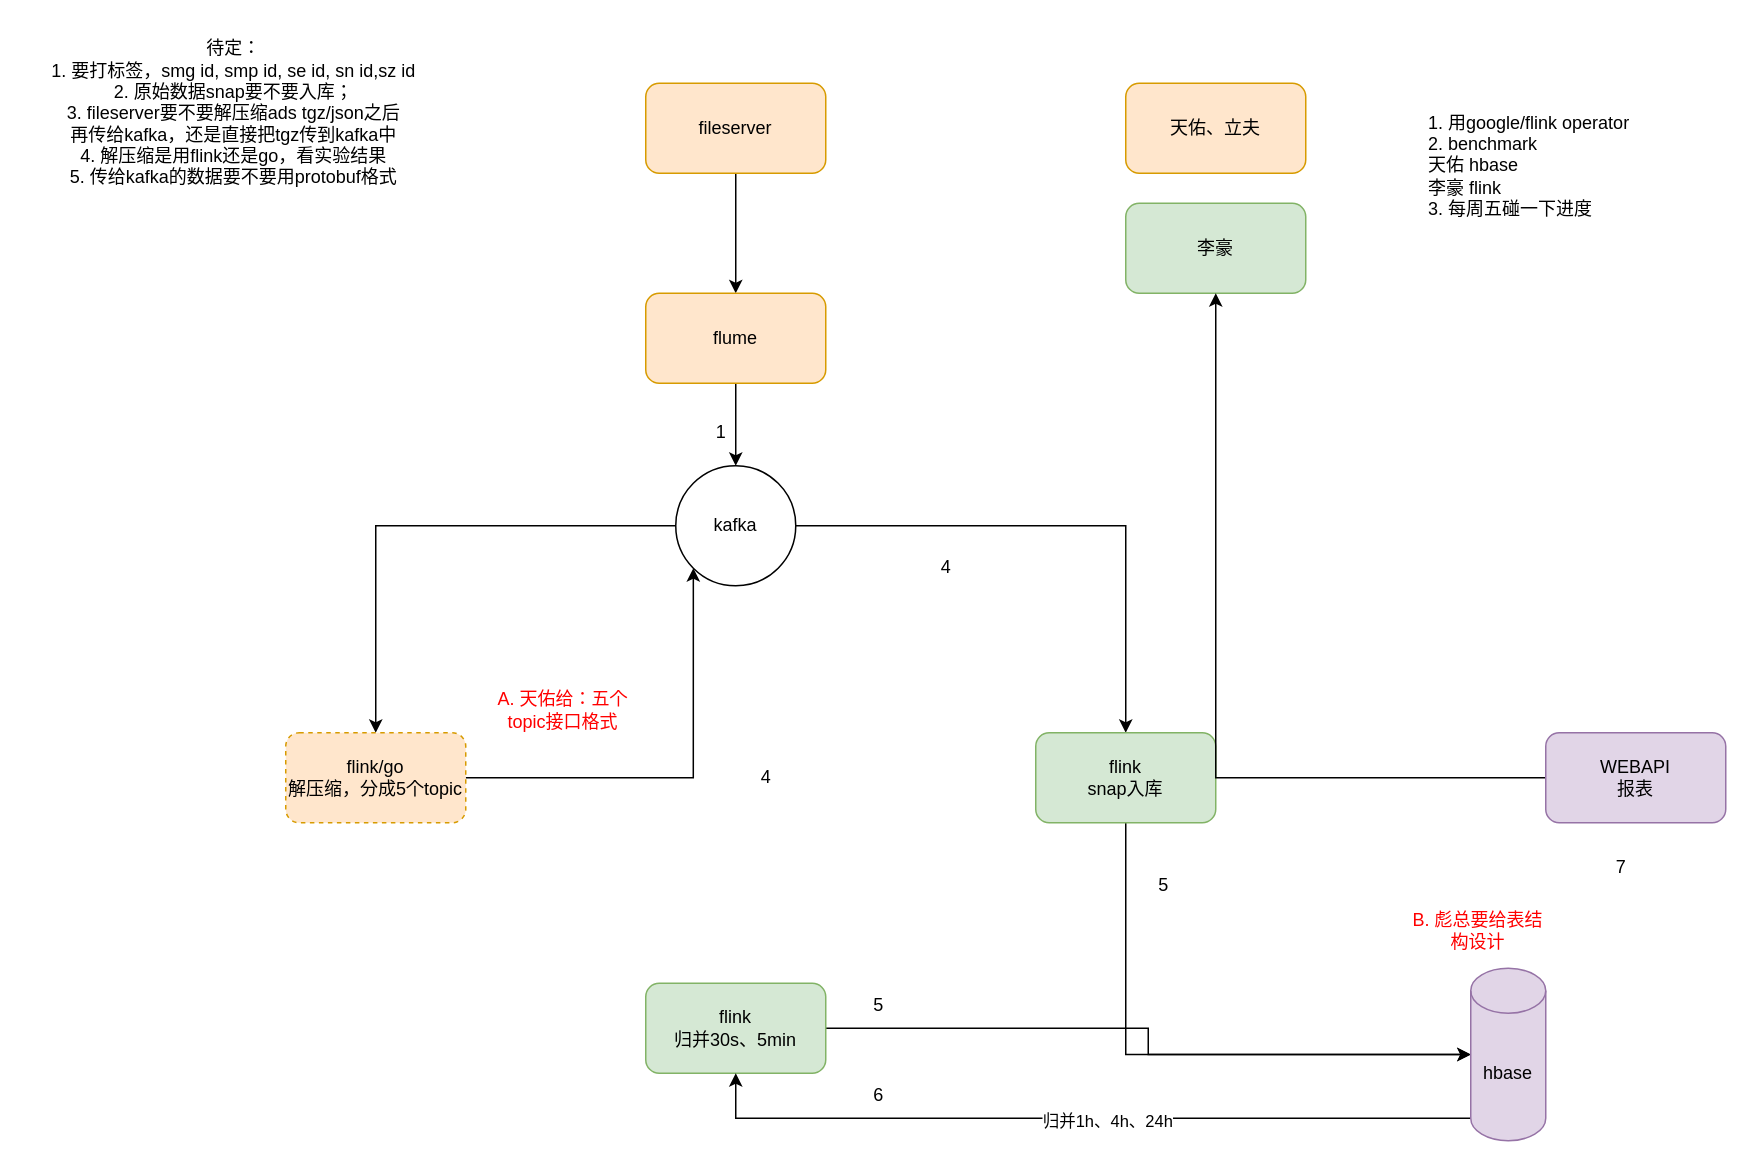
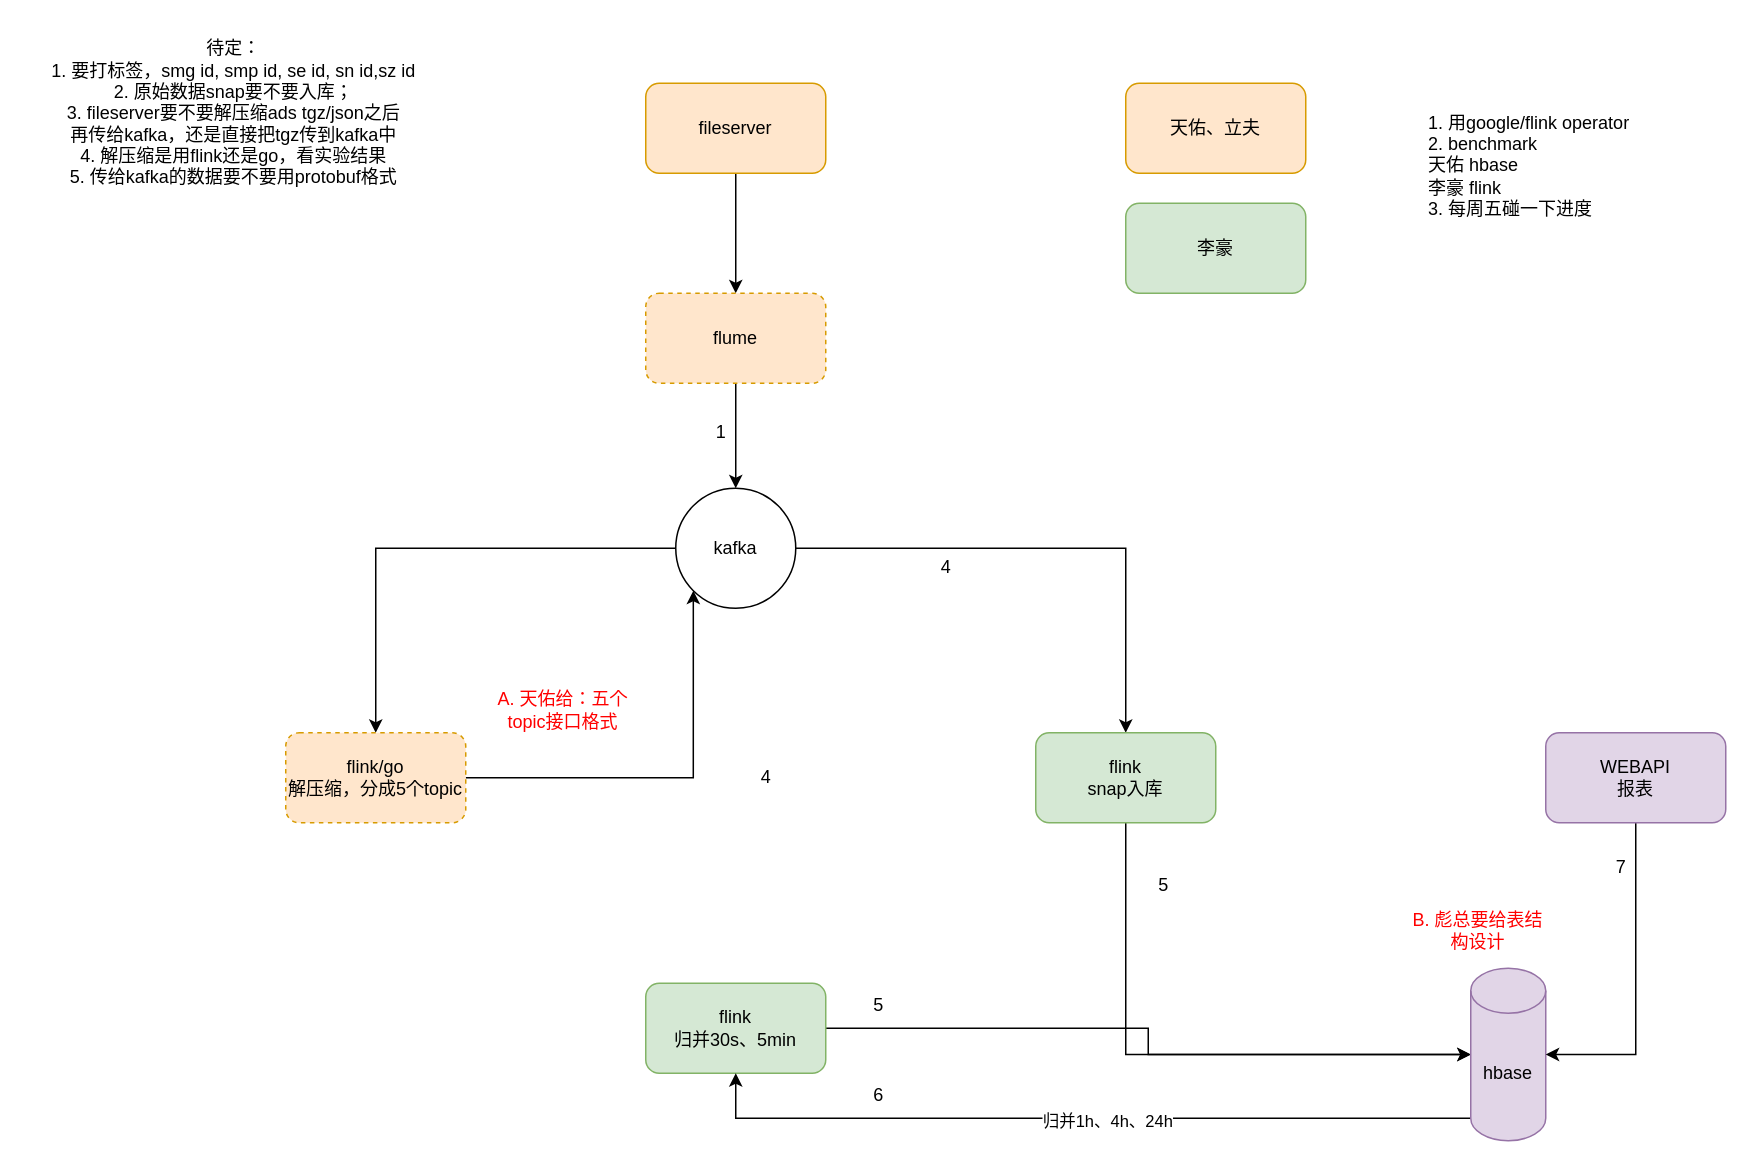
(736, 338) -> (736, 338)
(736, 526) -> (736, 548)
(1216, 706) -> (1636, 978)
